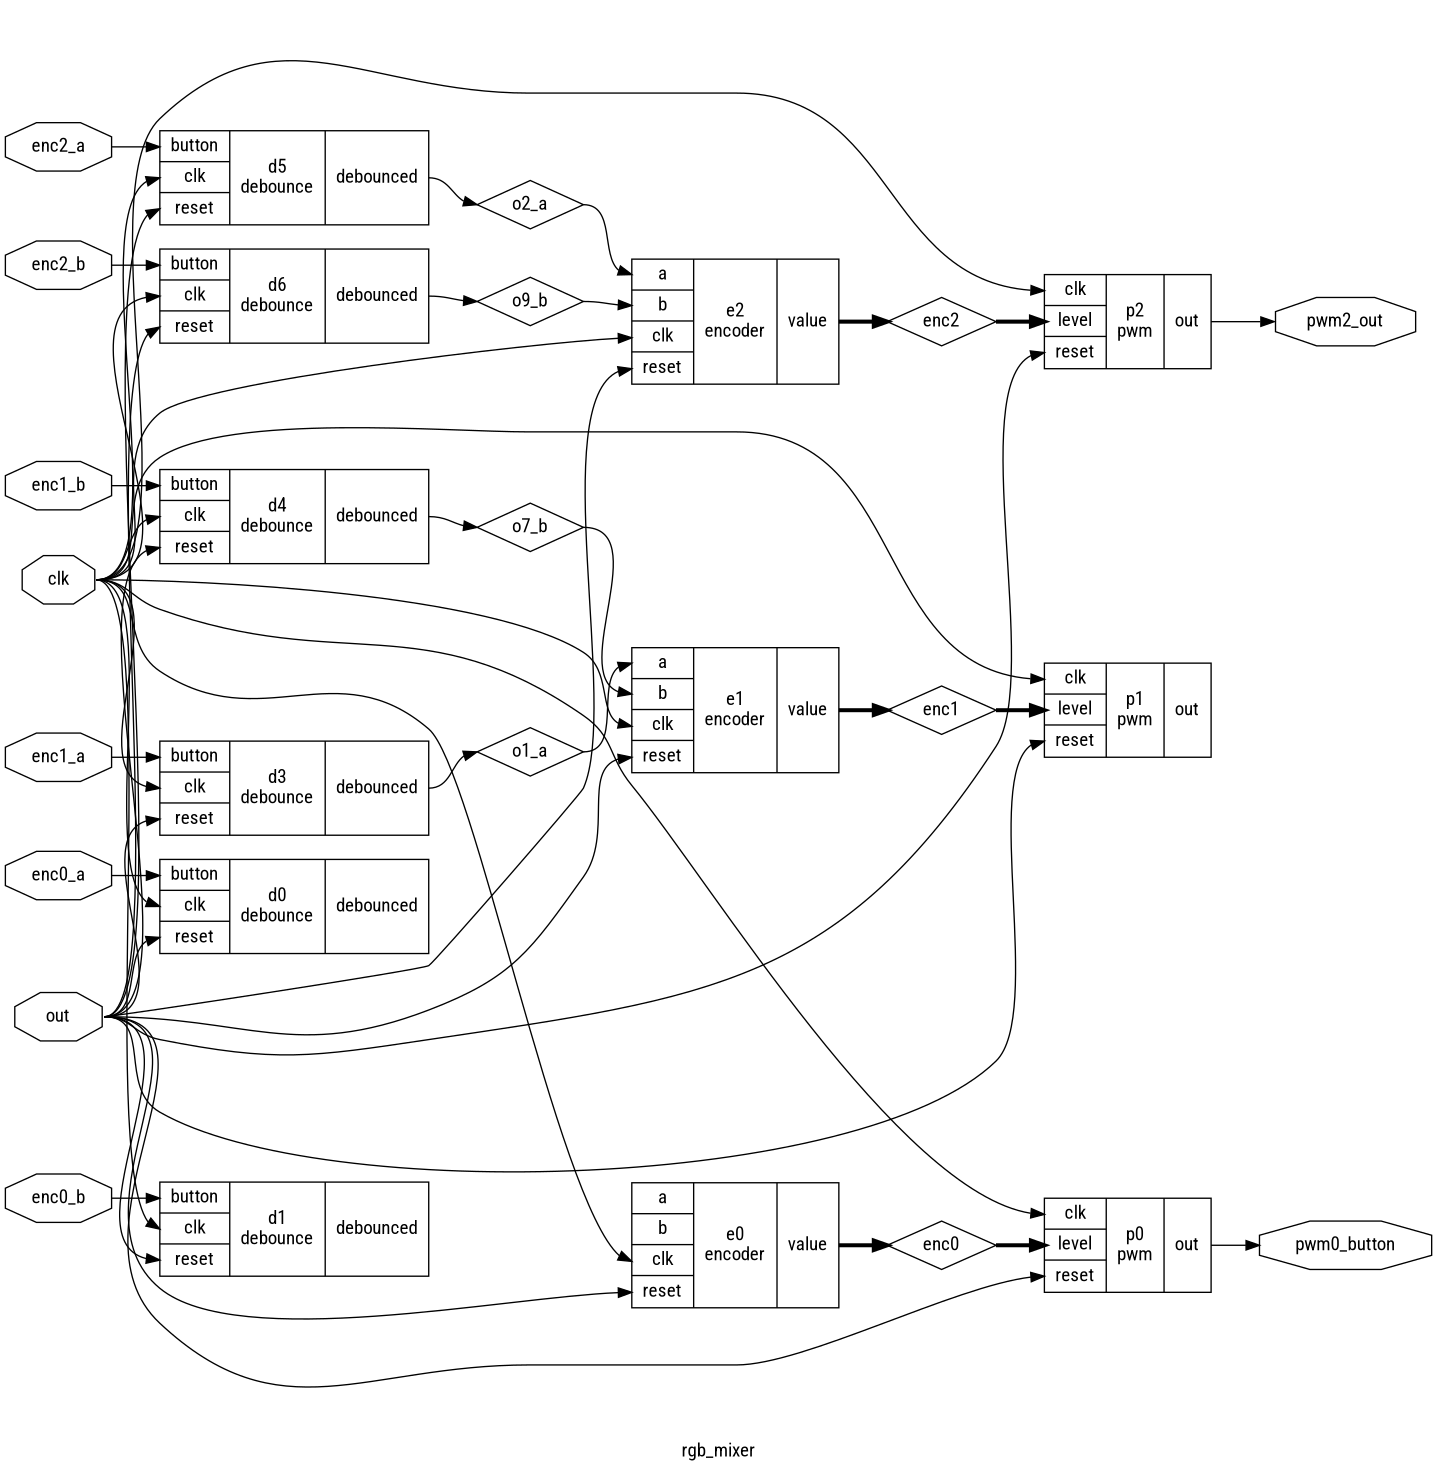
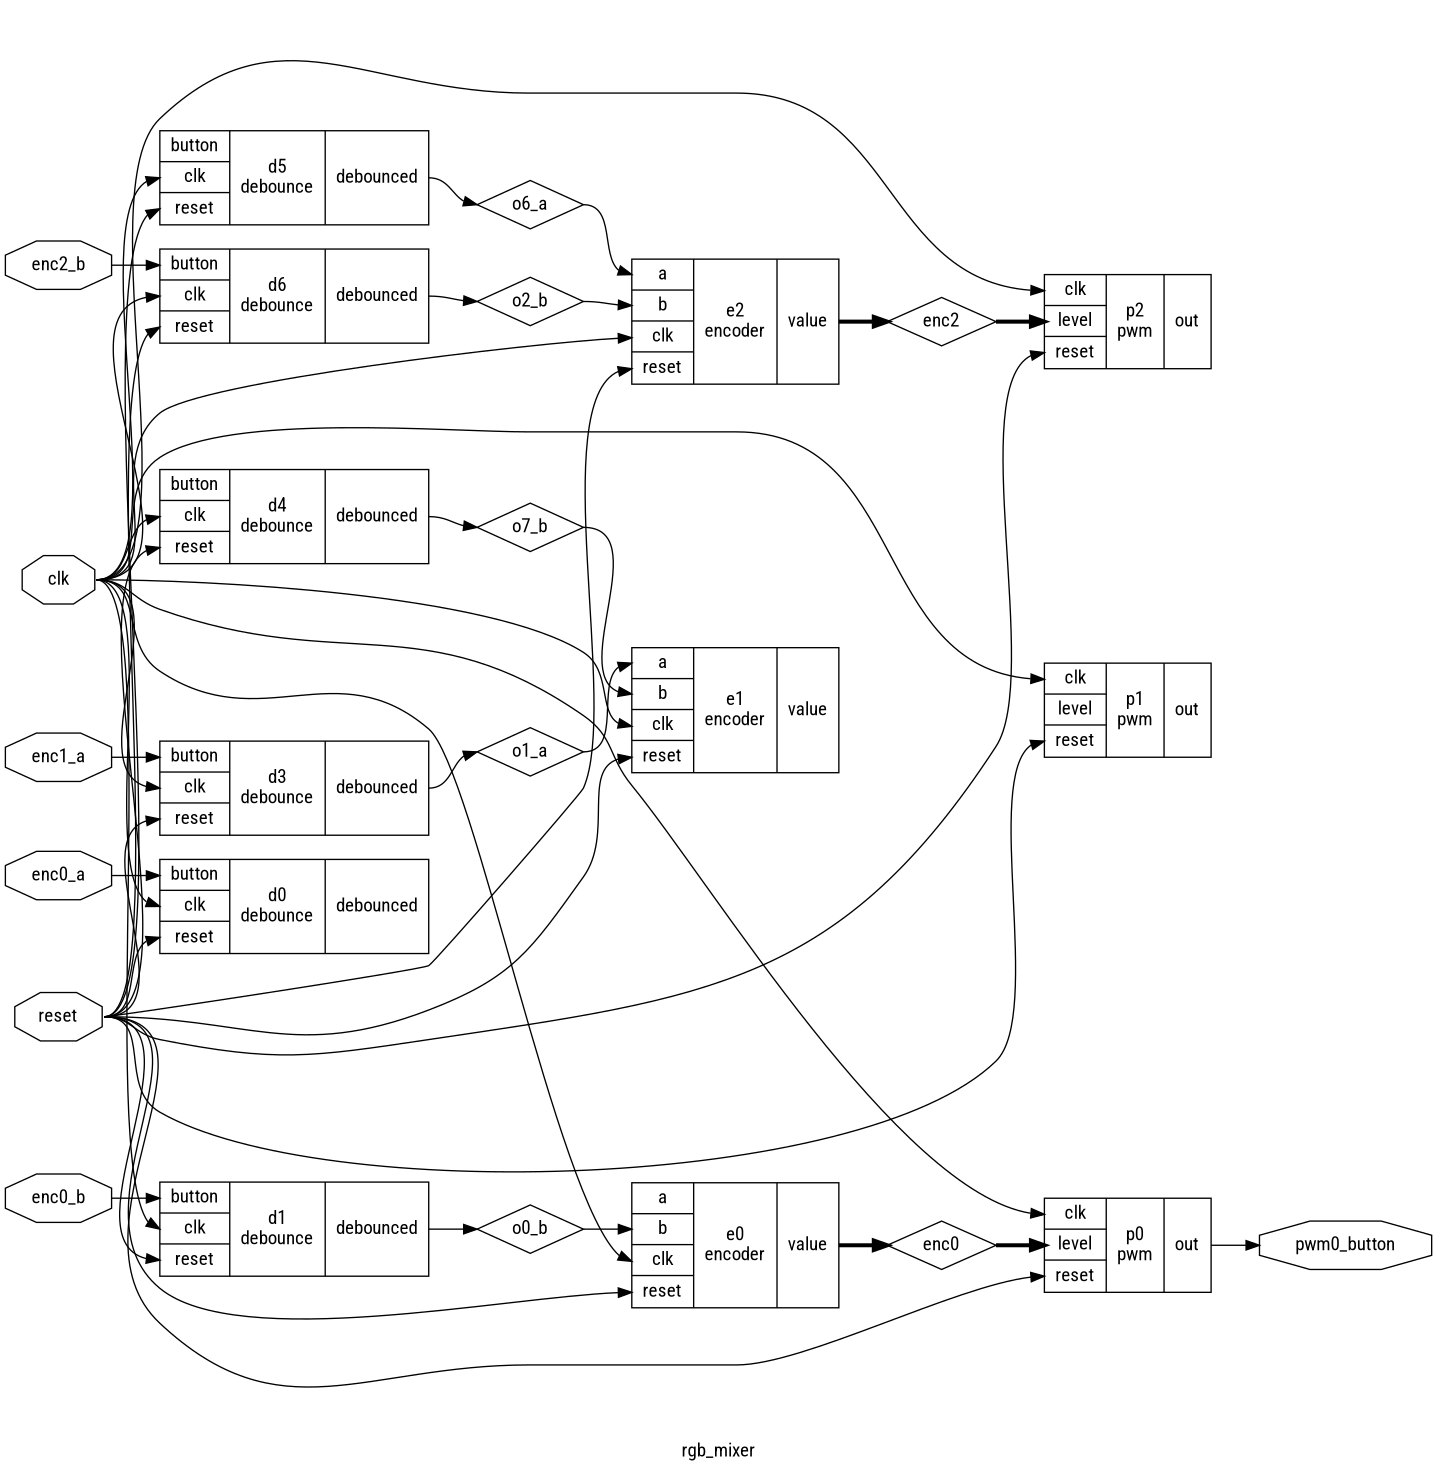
(58, 147) -> none
(530, 205) -> (530, 205)
(530, 301) -> (530, 301)
(1346, 322) -> none
(58, 486) -> none
(942, 710) -> none
(58, 1017) -> (58, 1017)
none -> (530, 1229)
